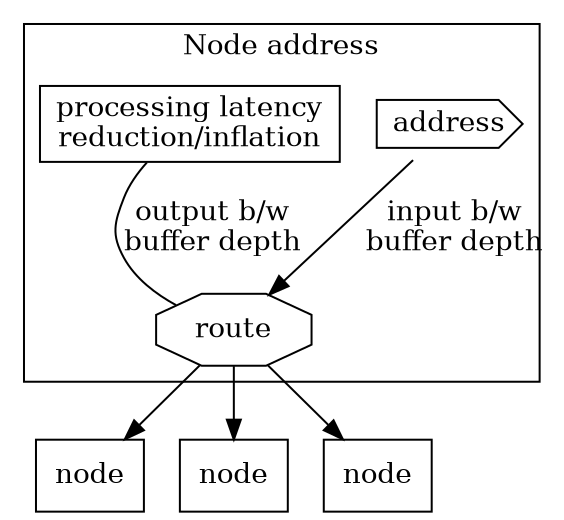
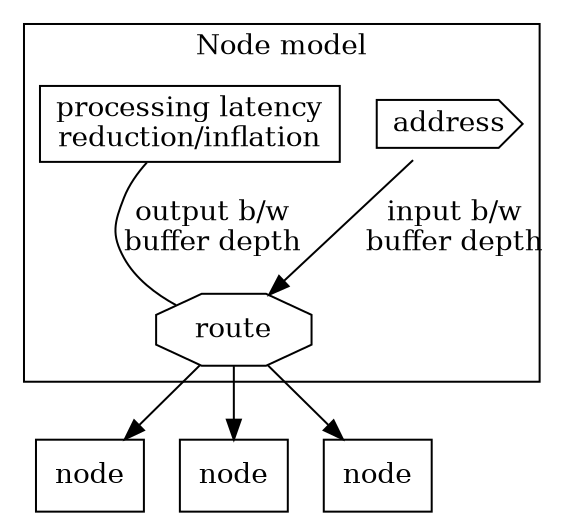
(282, 47) -> (282, 47)
